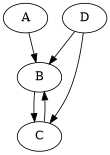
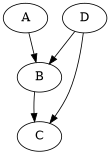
(45, 111) -> none
